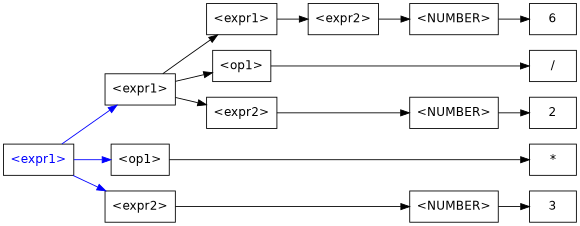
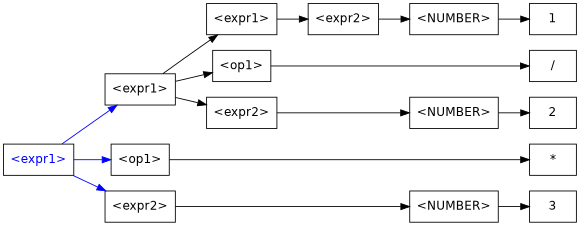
(553, 19) -> (553, 19)
